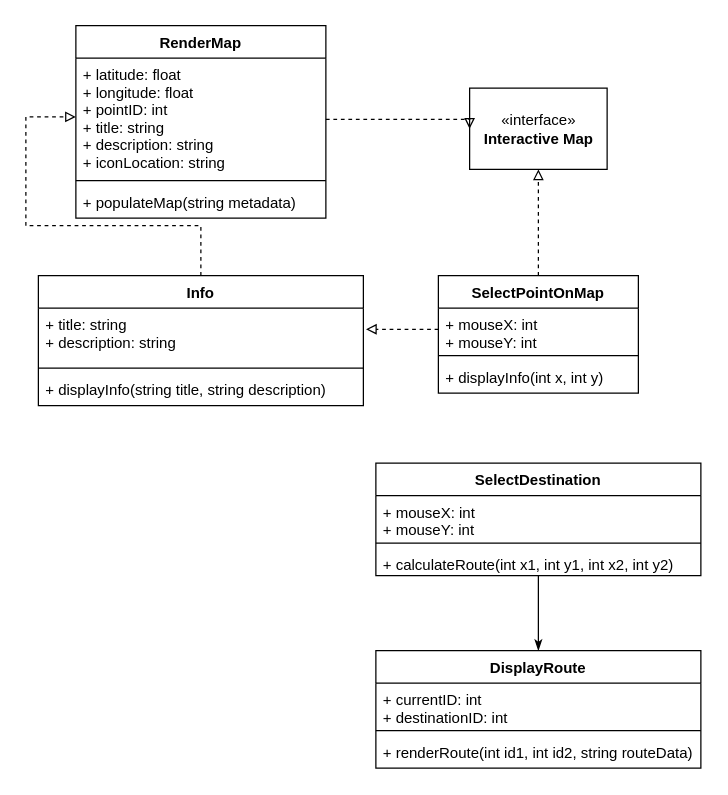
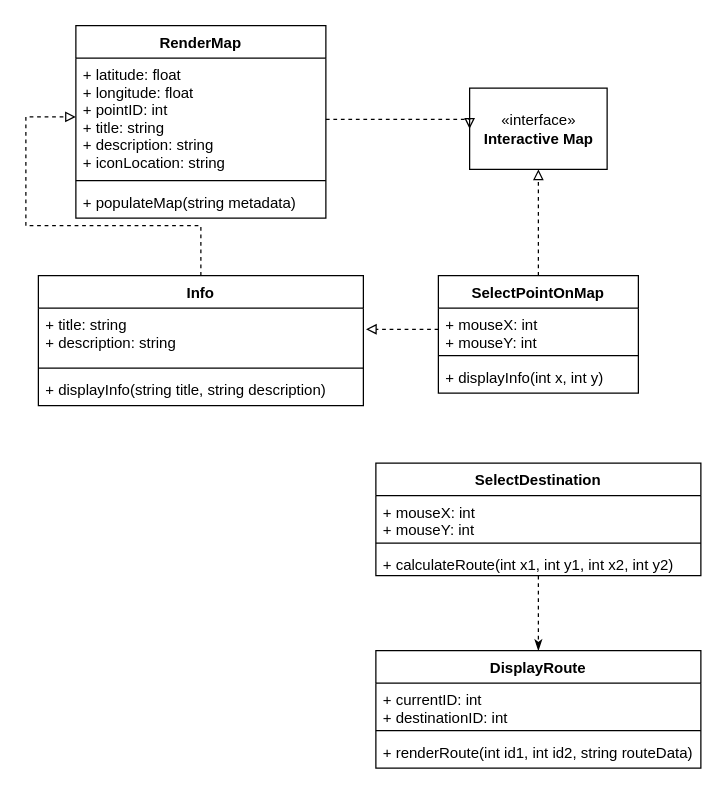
(538, 610) -> (538, 610)
